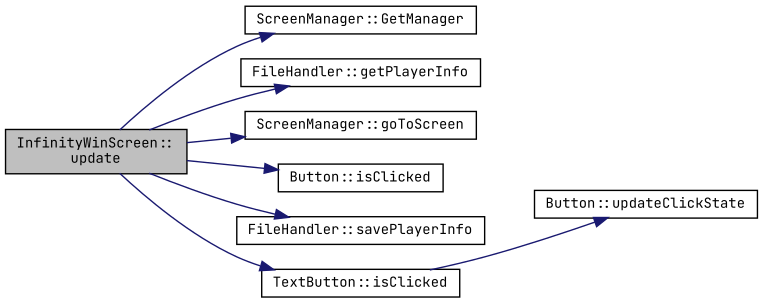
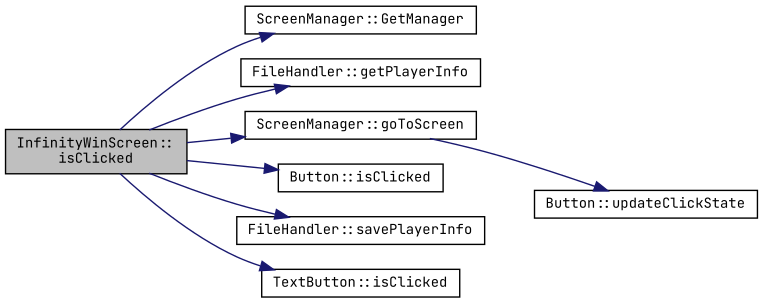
(96, 152) -> (96, 152)
(513, 249) -> (513, 160)
